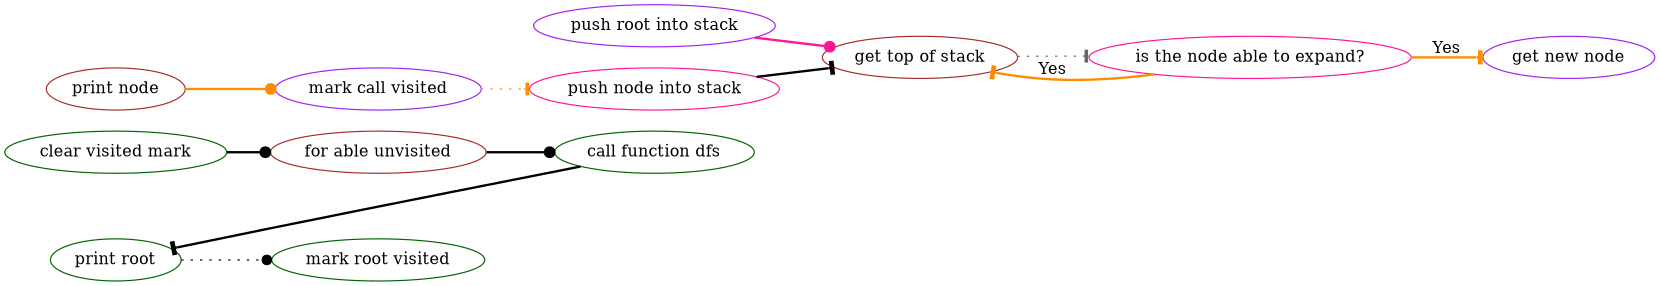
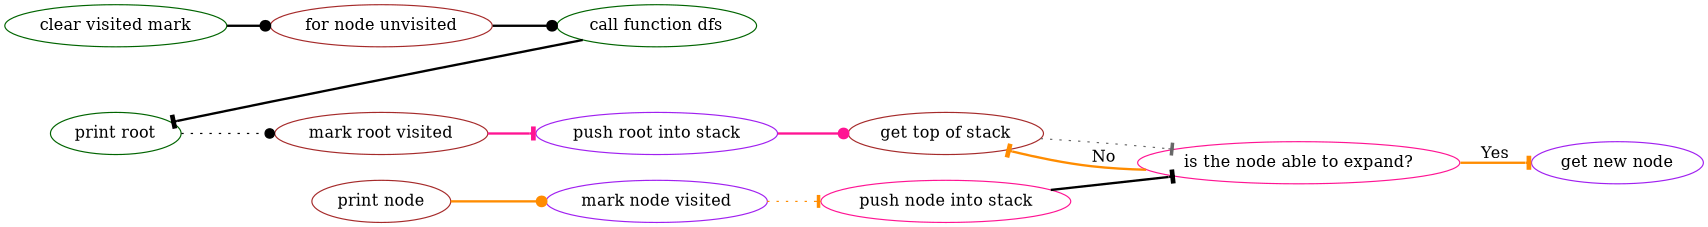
(1053, 70) -> (1104, 157)
(793, 73) -> (1110, 183)
(378, 89) -> (657, 201)
none -> (509, 133)
(378, 152) -> (381, 26)
(378, 260) -> (381, 133)
